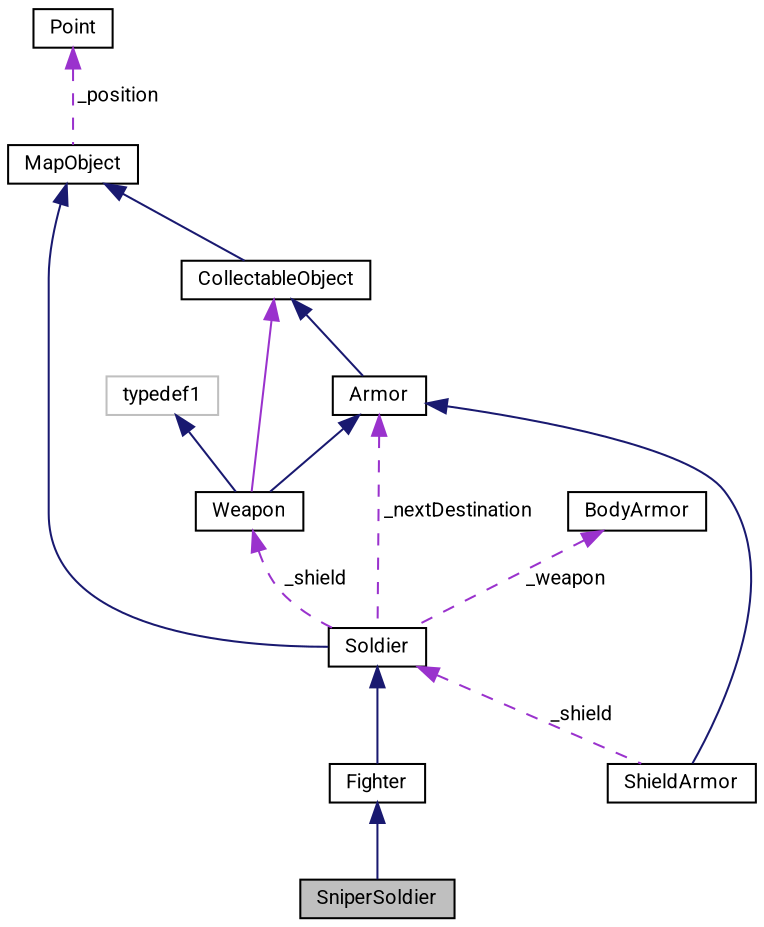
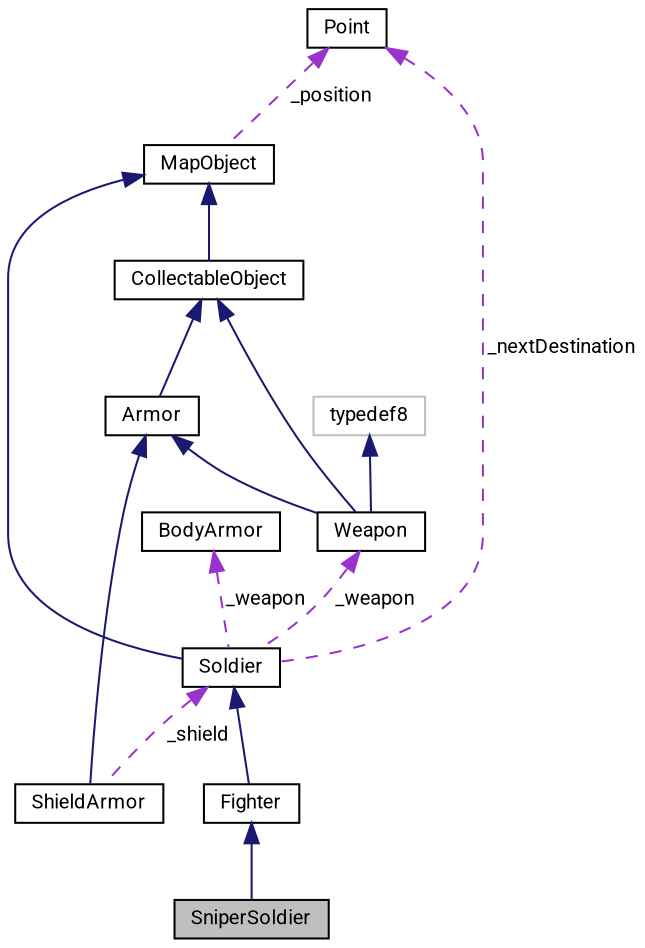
(162, 396) -> (369, 416)
(262, 406) -> (285, 419)
(378, 532) -> (483, 410)
(315, 579) -> (373, 600)
